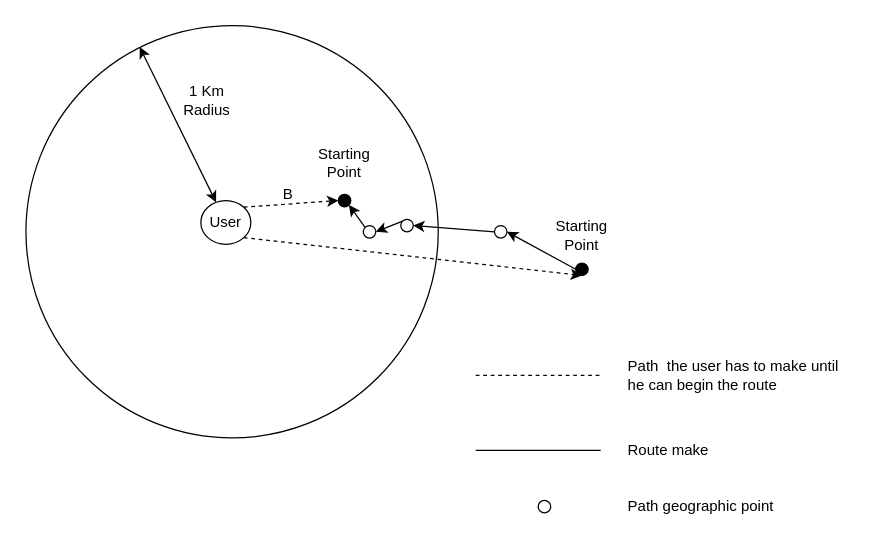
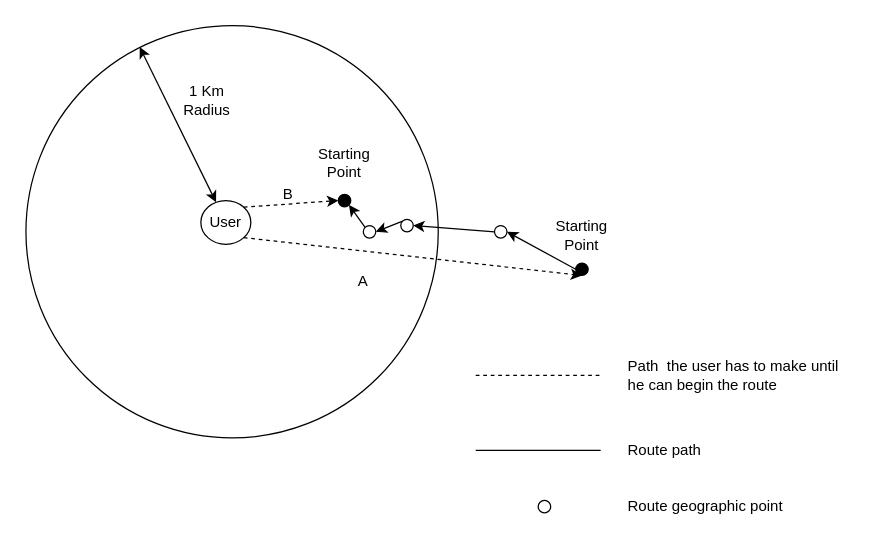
none -> (363, 282)
(668, 451) -> (668, 451)
(709, 507) -> (713, 507)
